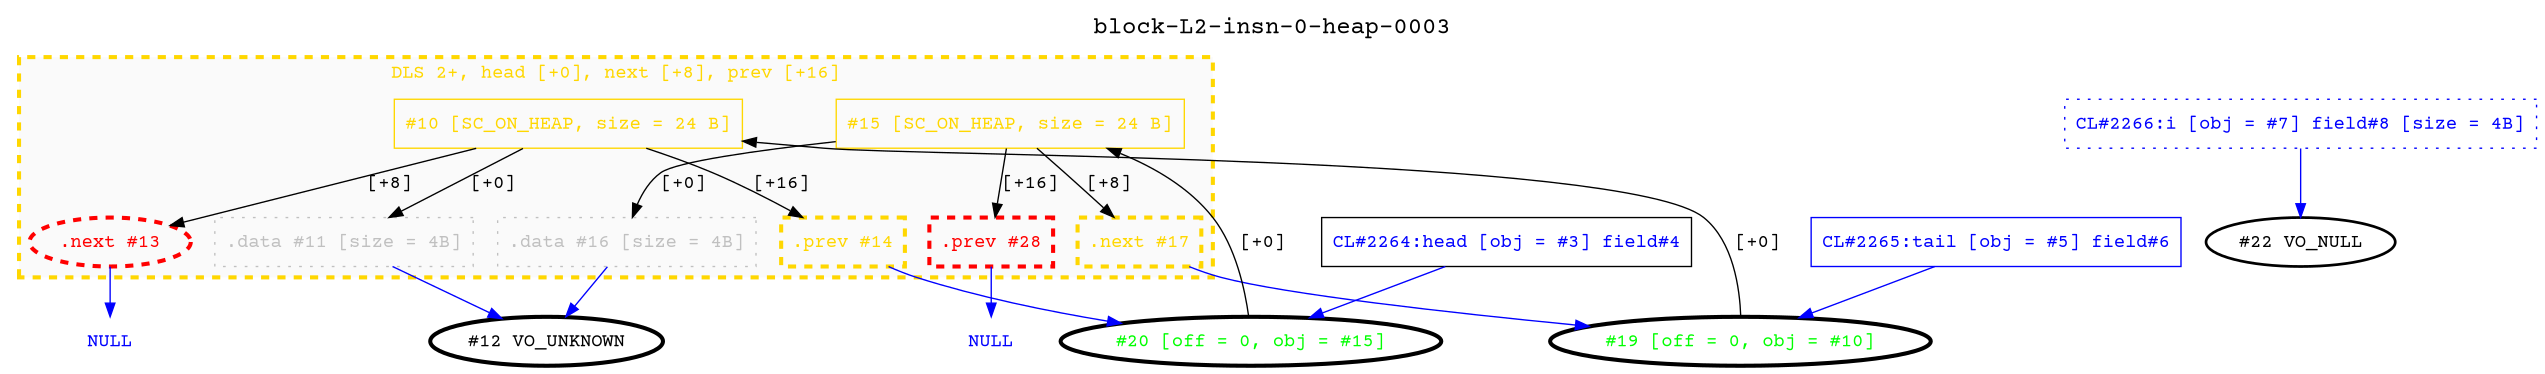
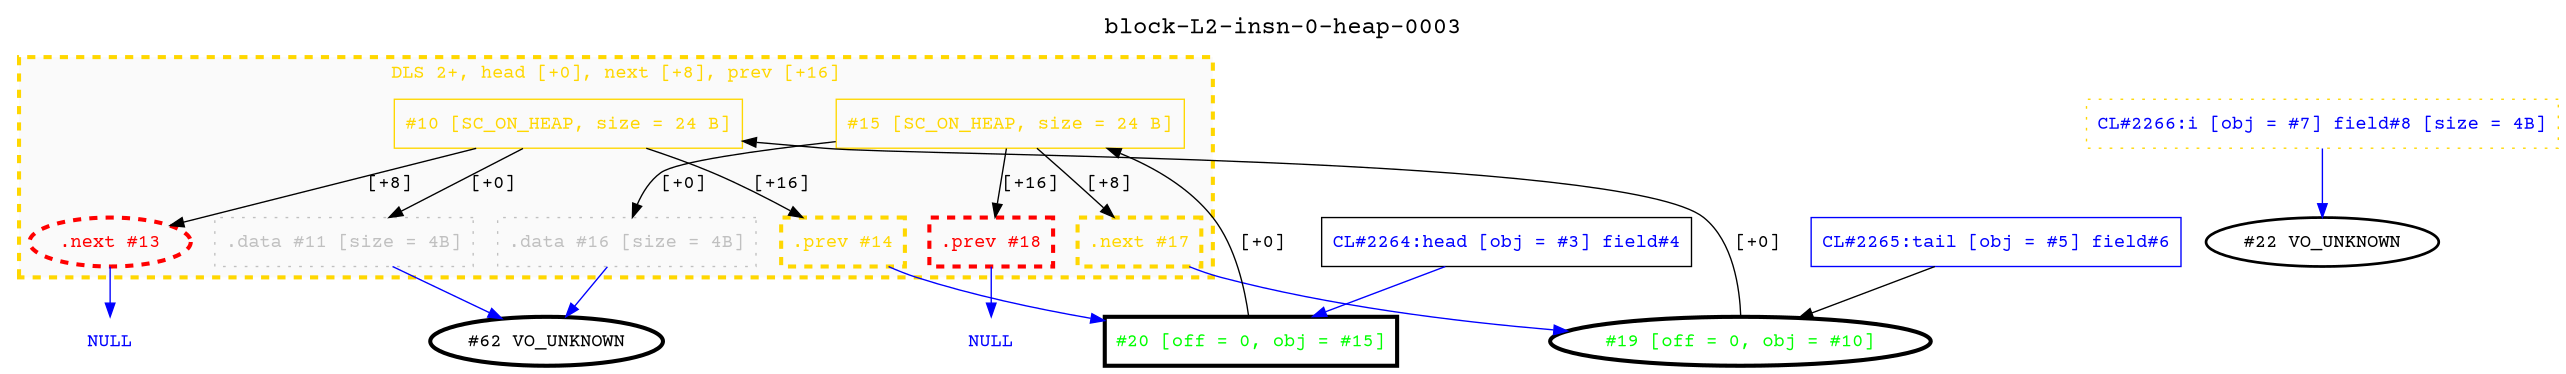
(2301, 124) -> (2322, 124)
(991, 242) -> (991, 242)
(2301, 242) -> (2322, 242)
(1873, 290) -> (1873, 290)
(547, 341) -> (547, 341)
(1251, 341) -> (1251, 341)
